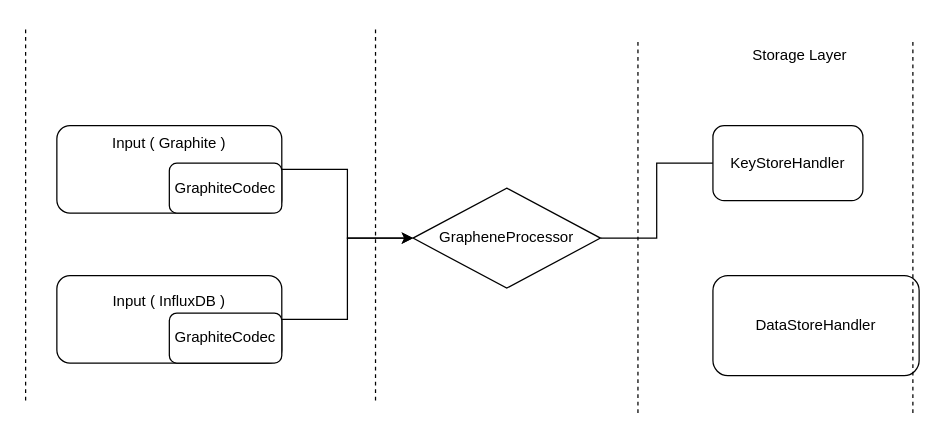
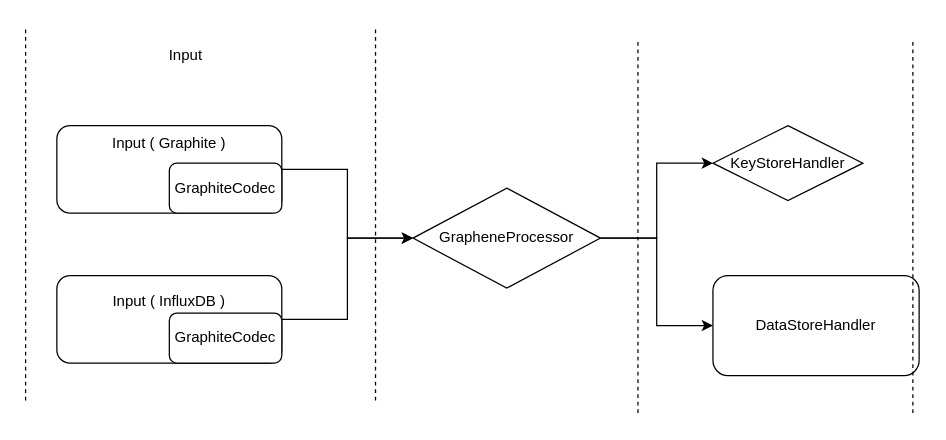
none -> (192, 56)
(807, 56) -> none
(707, 163) -> (703, 163)
(788, 163) -> (788, 163)
none -> (657, 307)
